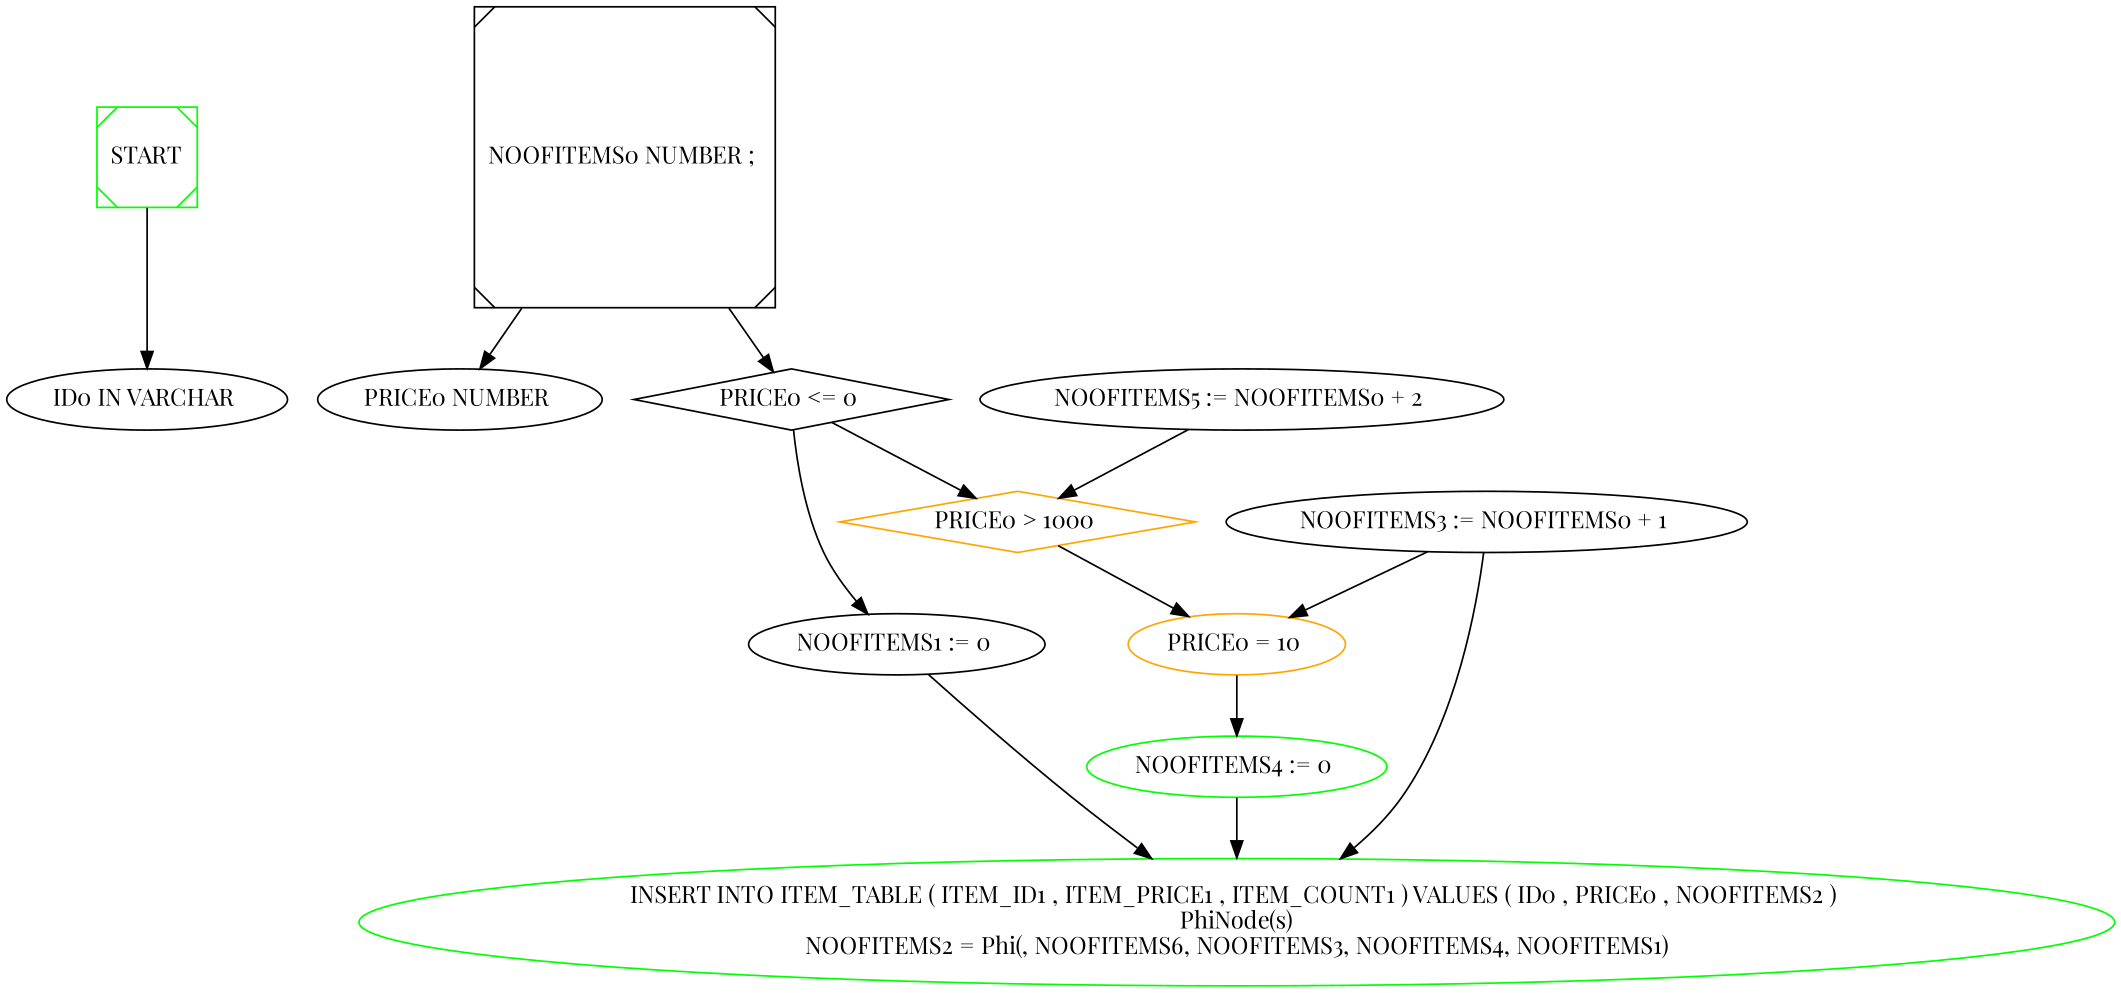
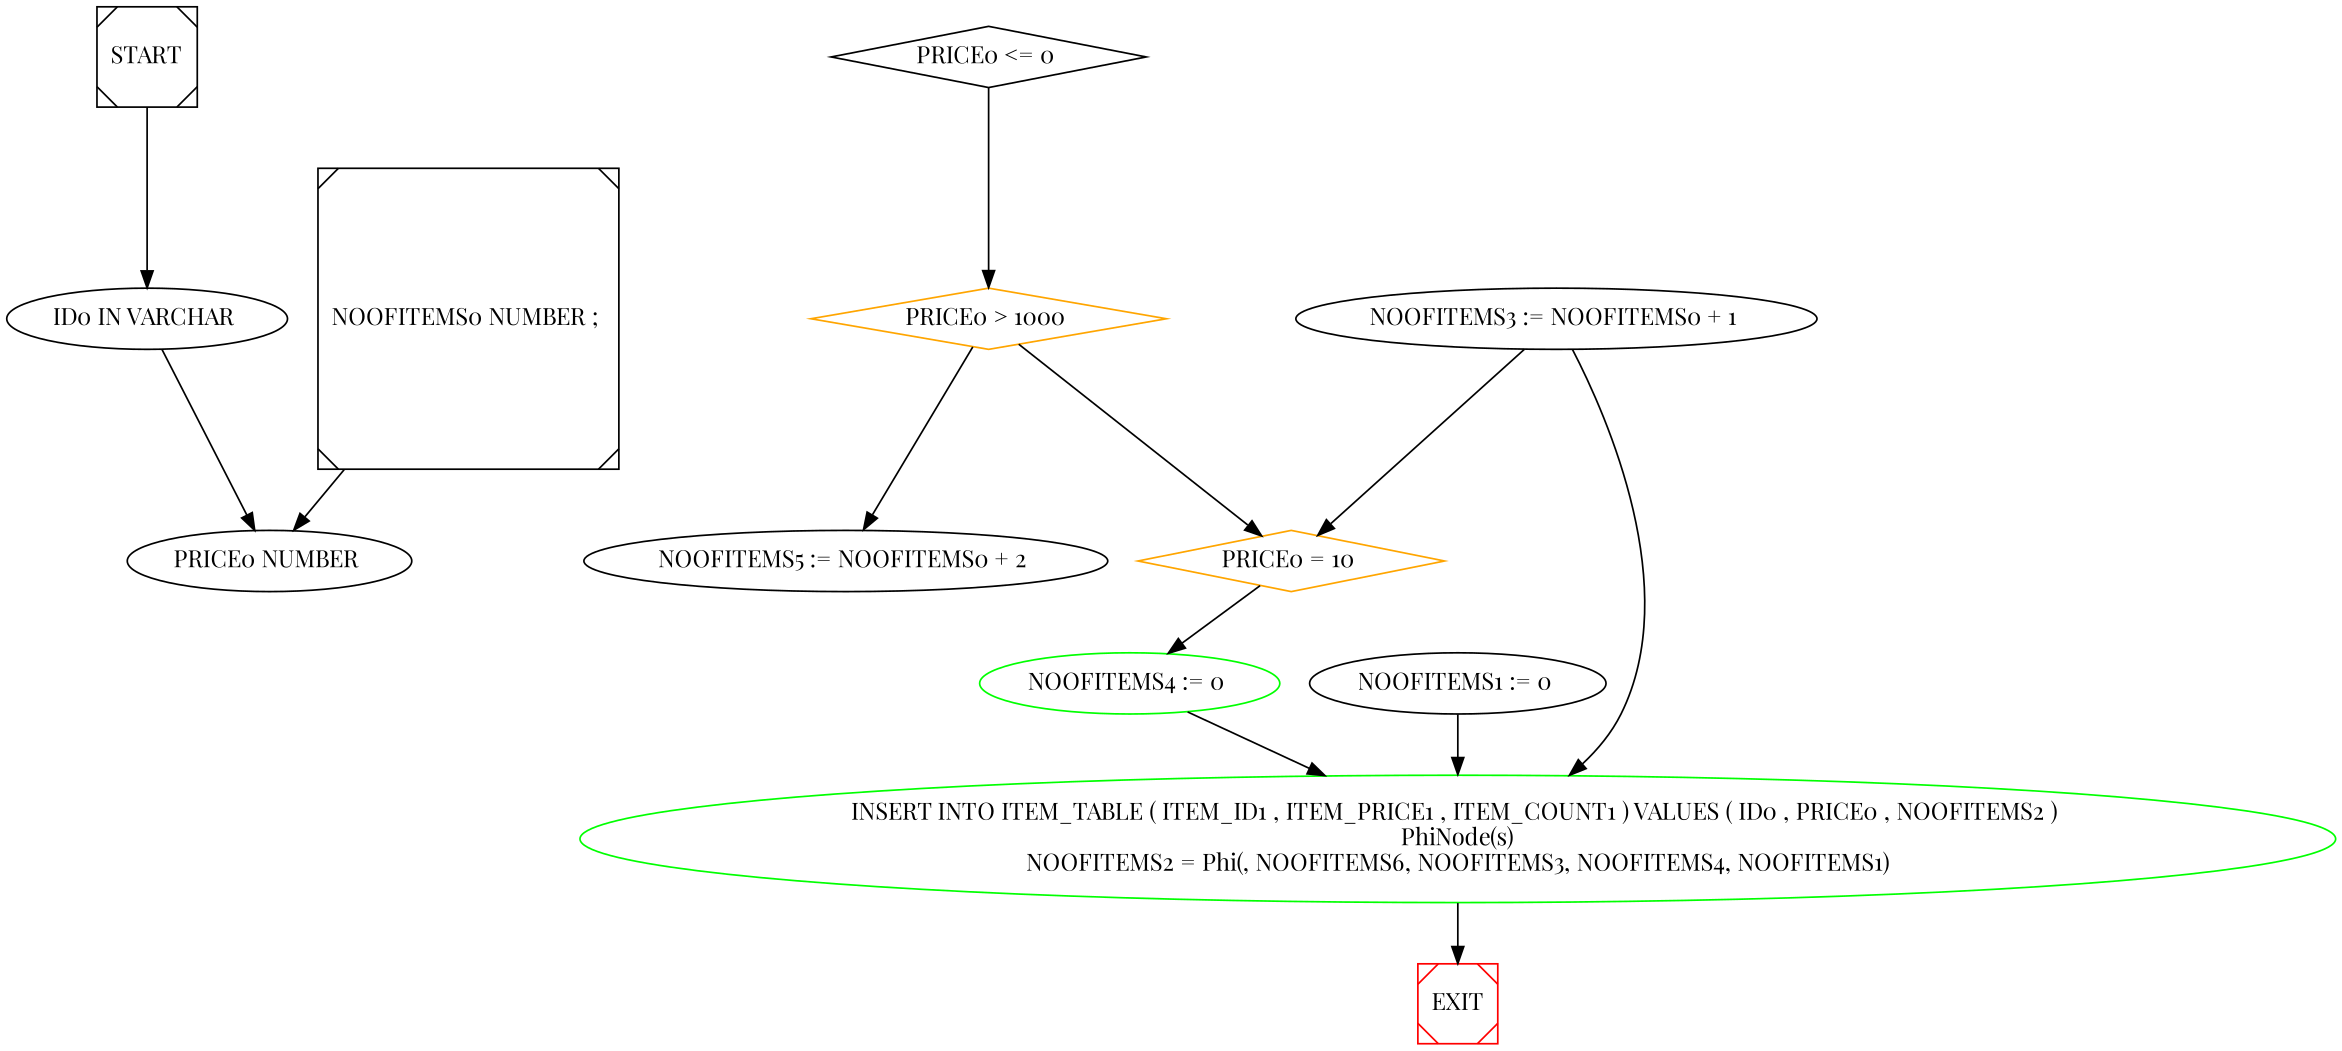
(147, 157) -> (147, 57)
(746, 333) -> none
none -> (204, 432)
(1131, 460) -> (923, 431)
(811, 521) -> none
(1237, 644) -> (1291, 561)
none -> (1458, 1004)
